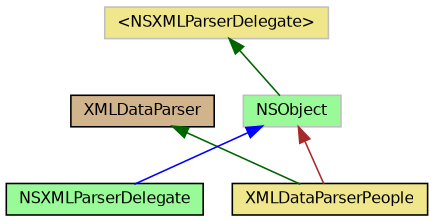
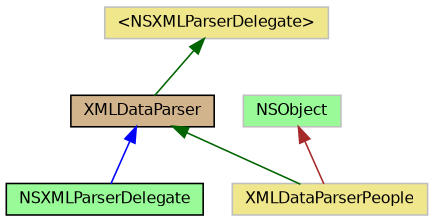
(260, 73) -> (174, 73)
(191, 158) -> (120, 163)
(330, 199) -> (330, 199)
